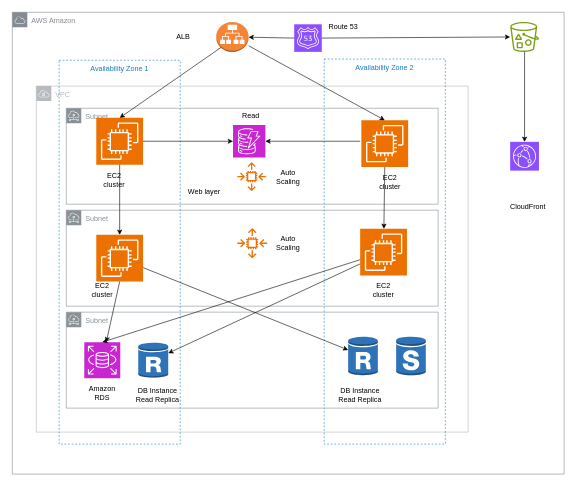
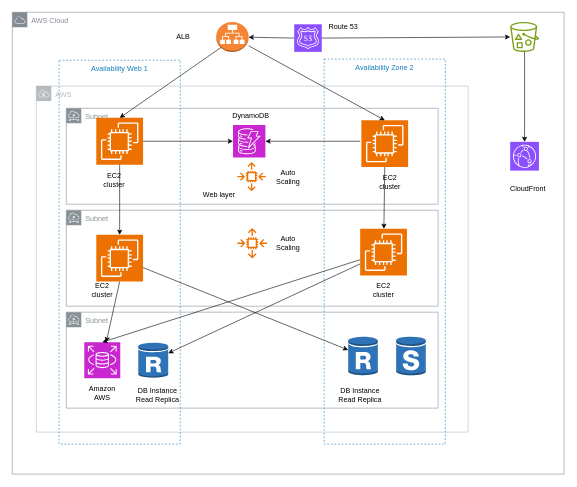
(51, 21) -> (48, 21)
(120, 69) -> (120, 69)
(62, 95) -> (62, 95)
(251, 116) -> (251, 116)
(204, 192) -> (219, 195)
(528, 207) -> (528, 189)
(102, 393) -> (102, 393)
